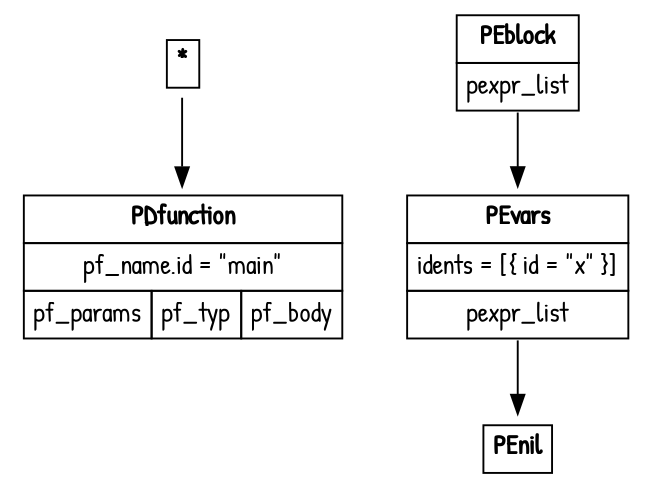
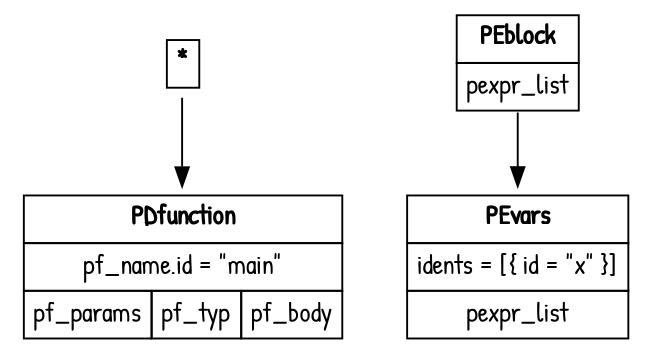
(518, 448) -> none
